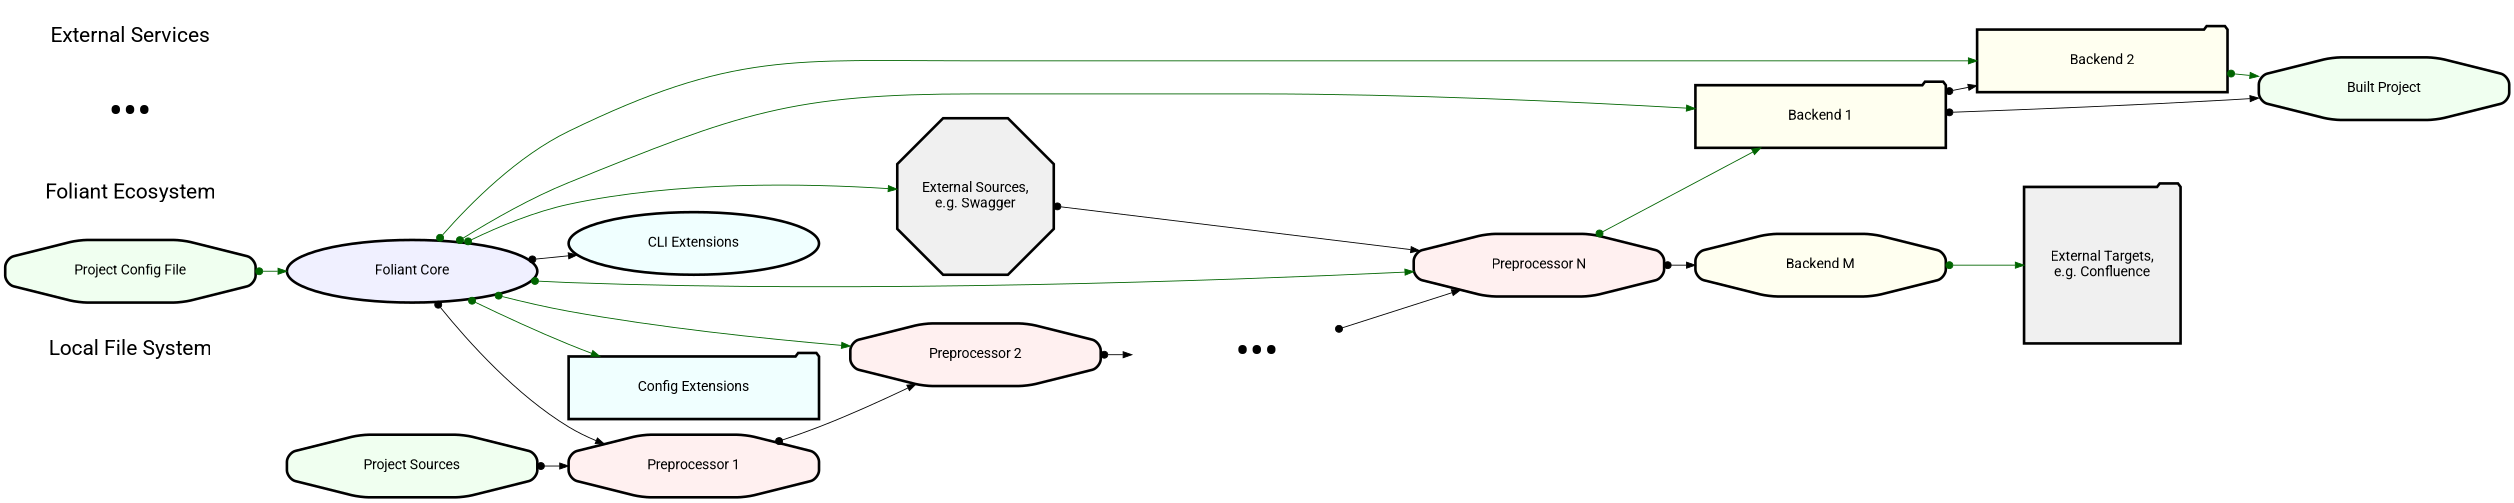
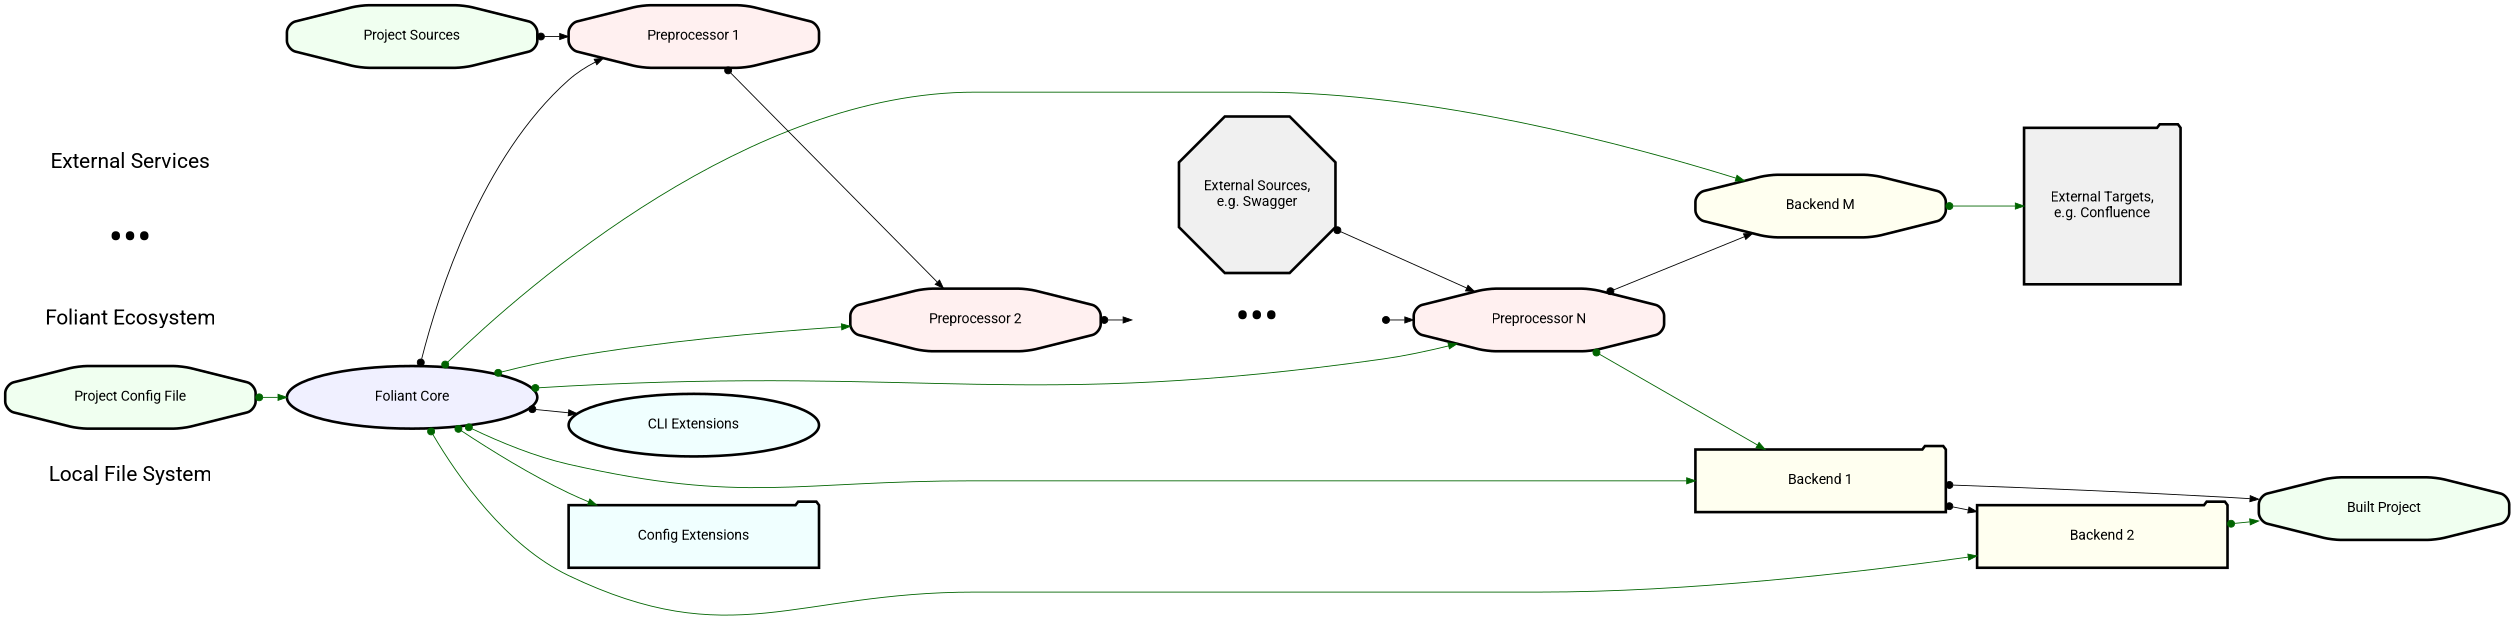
(676, 189) -> (1057, 92)
